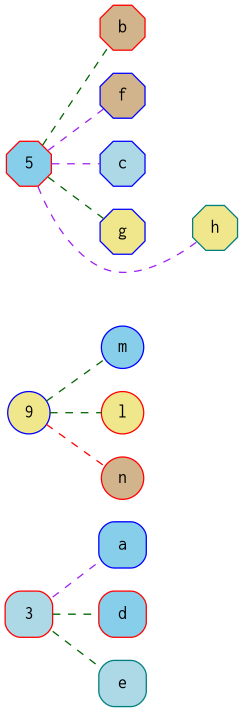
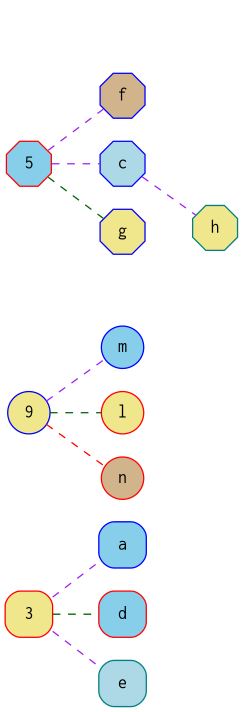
(123, 28) -> none
(101, 267) -> (169, 196)
(76, 380) -> (76, 380)
(29, 614) -> (29, 614)
(76, 649) -> (76, 649)
